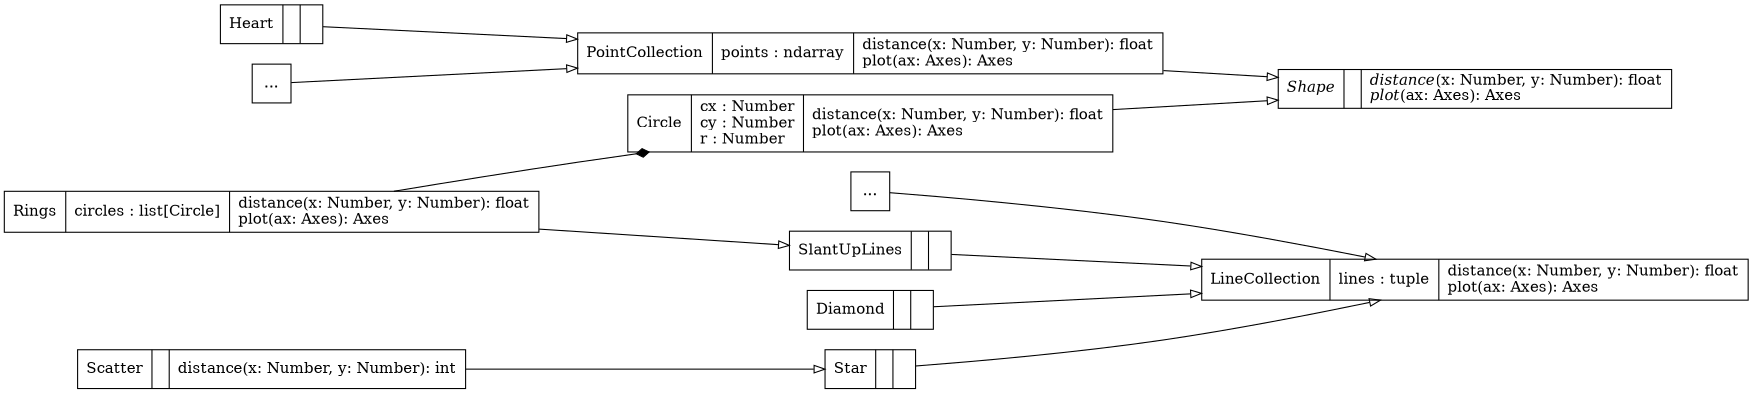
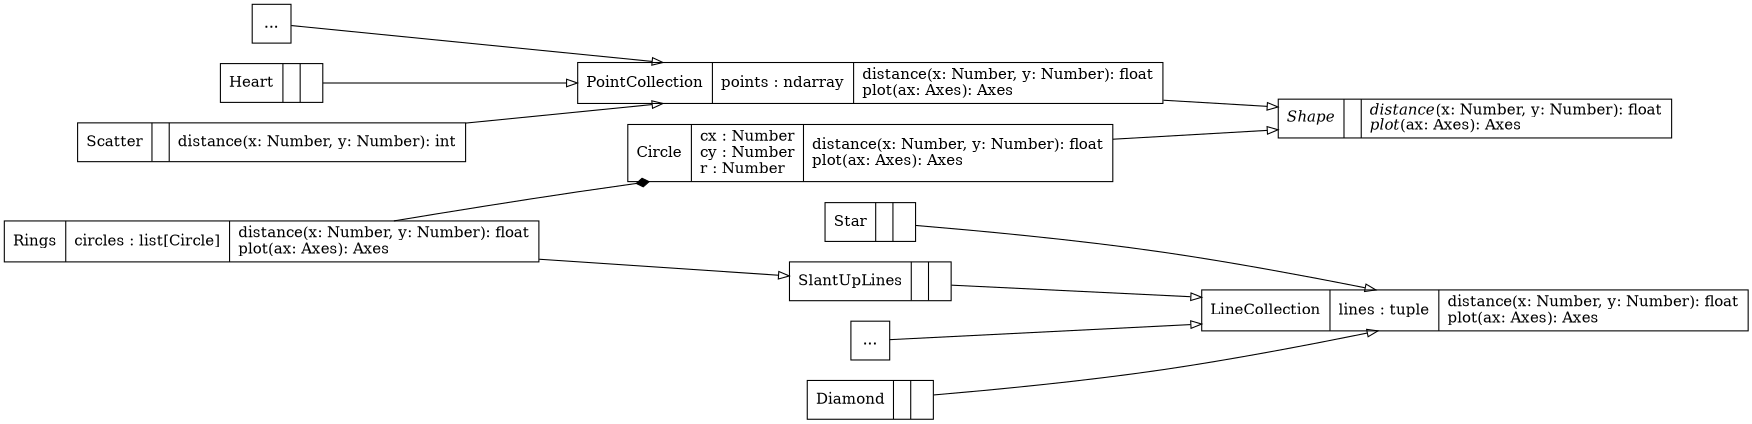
(640, 369) -> (559, 114)
